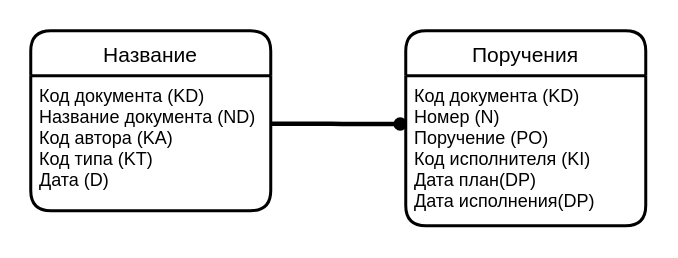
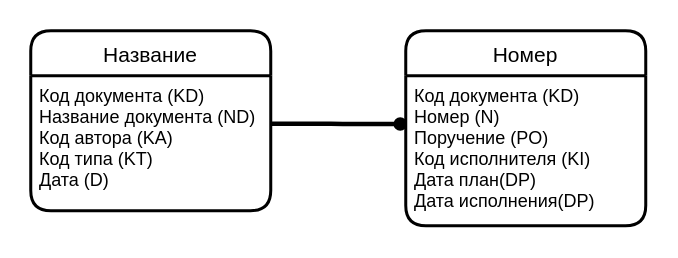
(525, 55) -> (525, 55)
